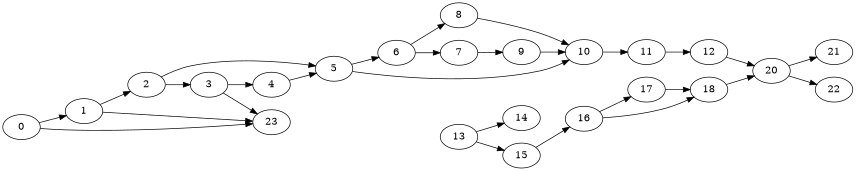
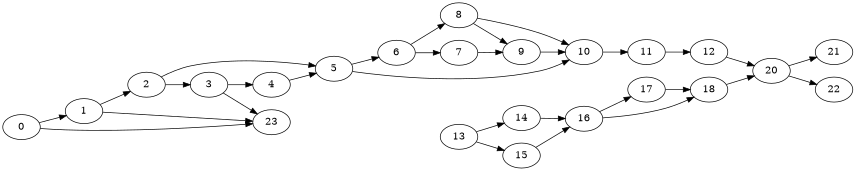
none -> (487, 32)
none -> (549, 118)
